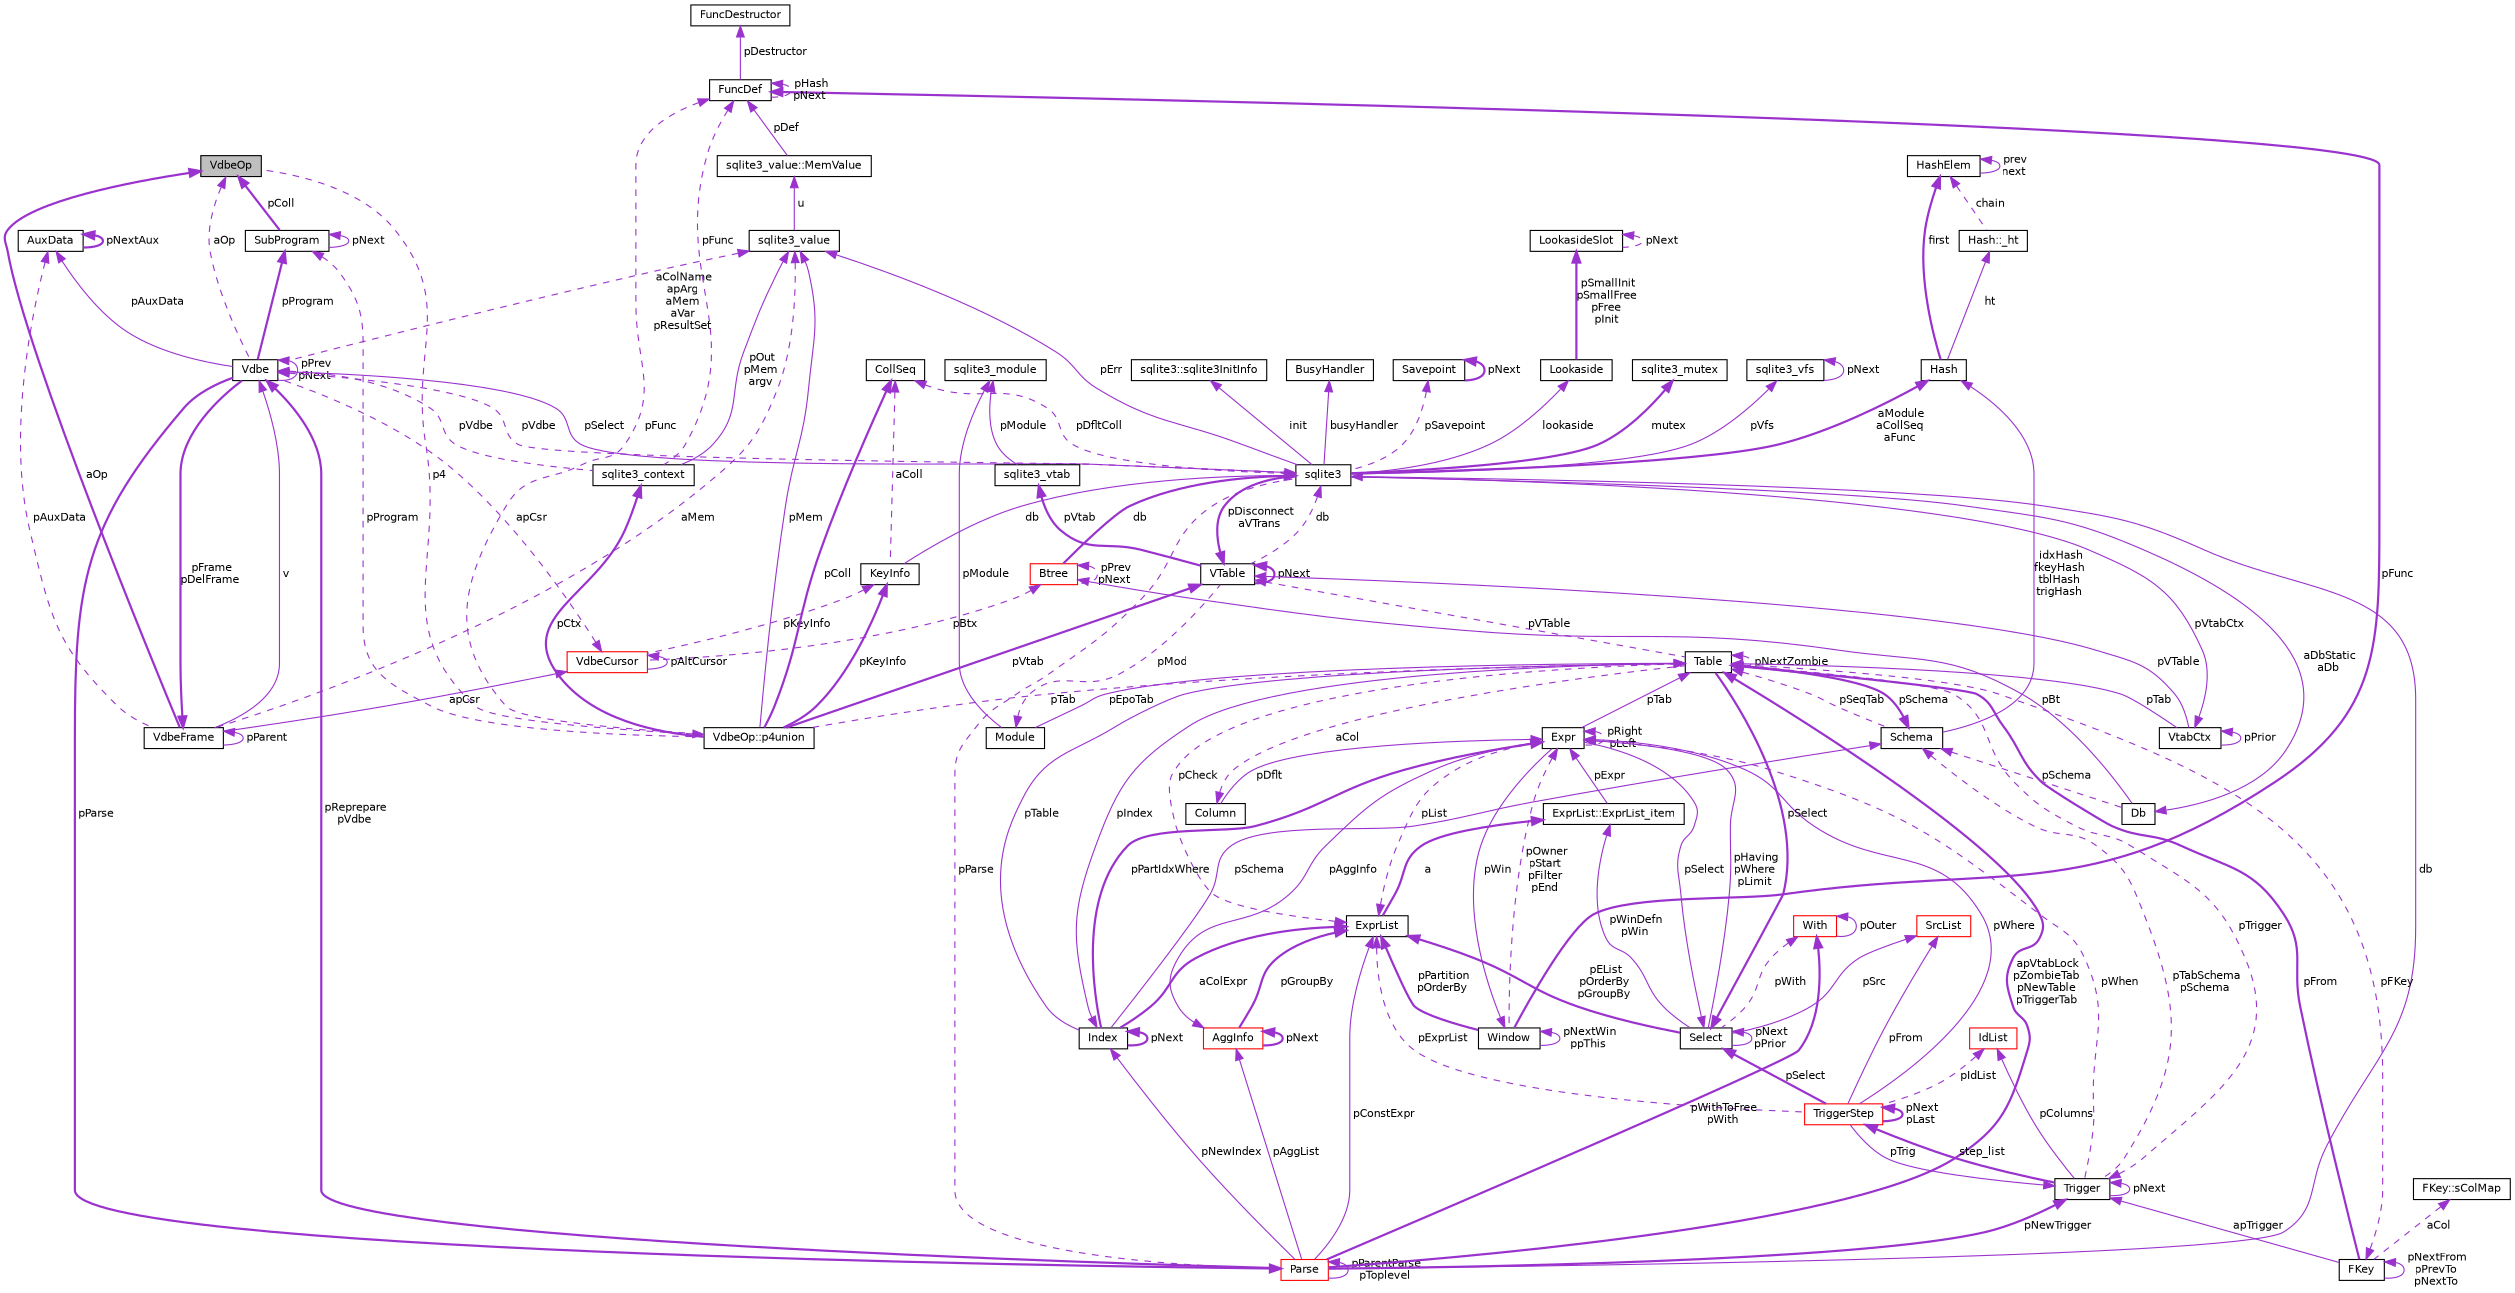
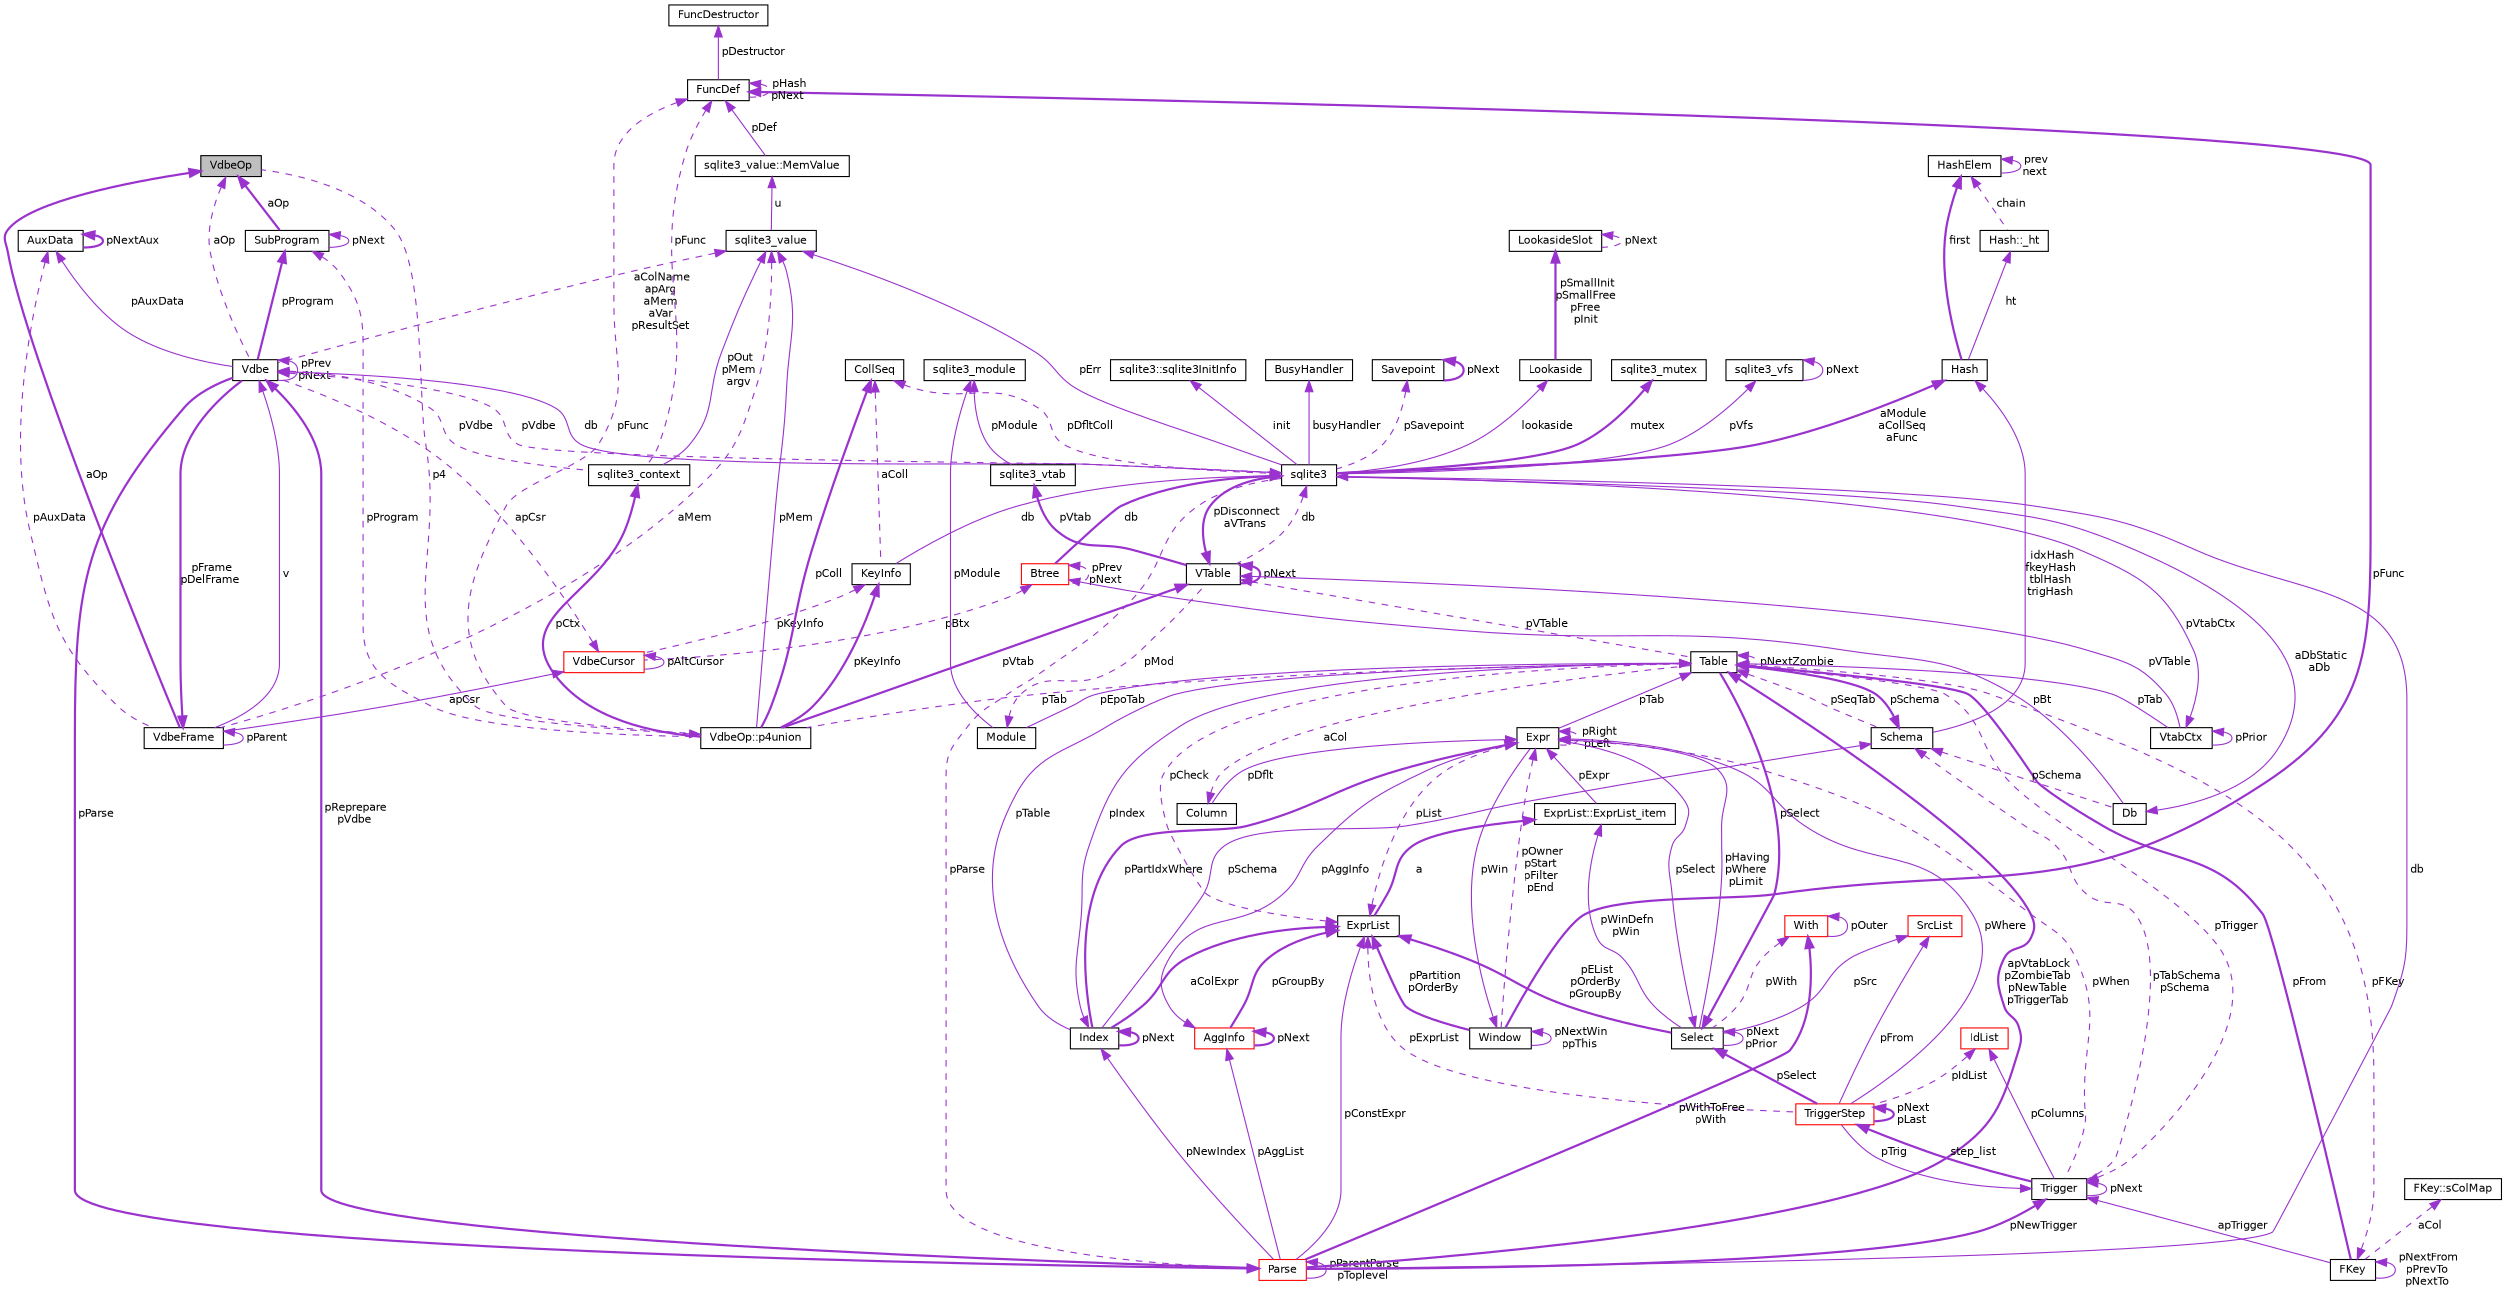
(279, 204) -> (277, 204)
(603, 426) -> (590, 426)
